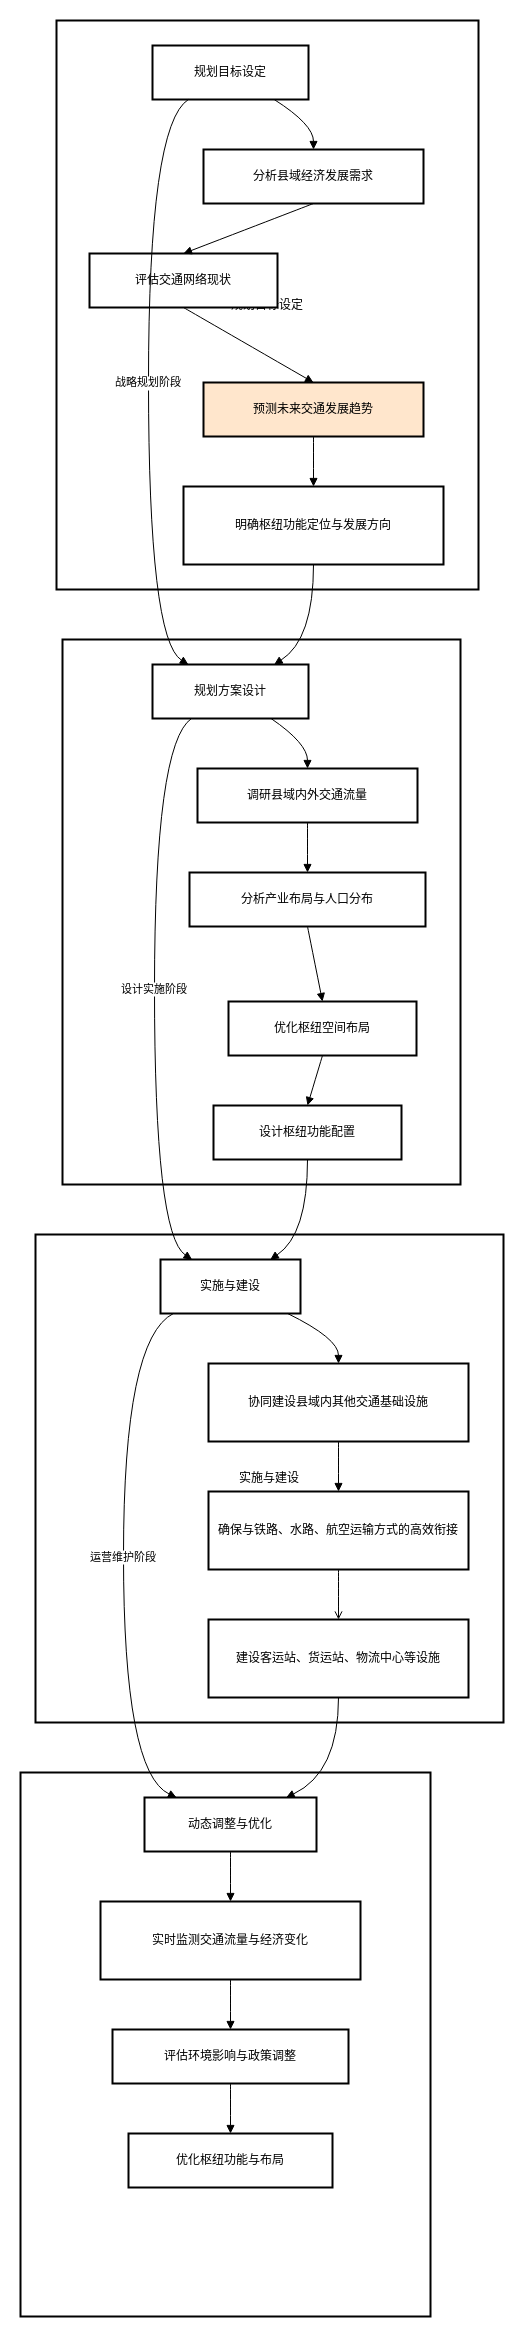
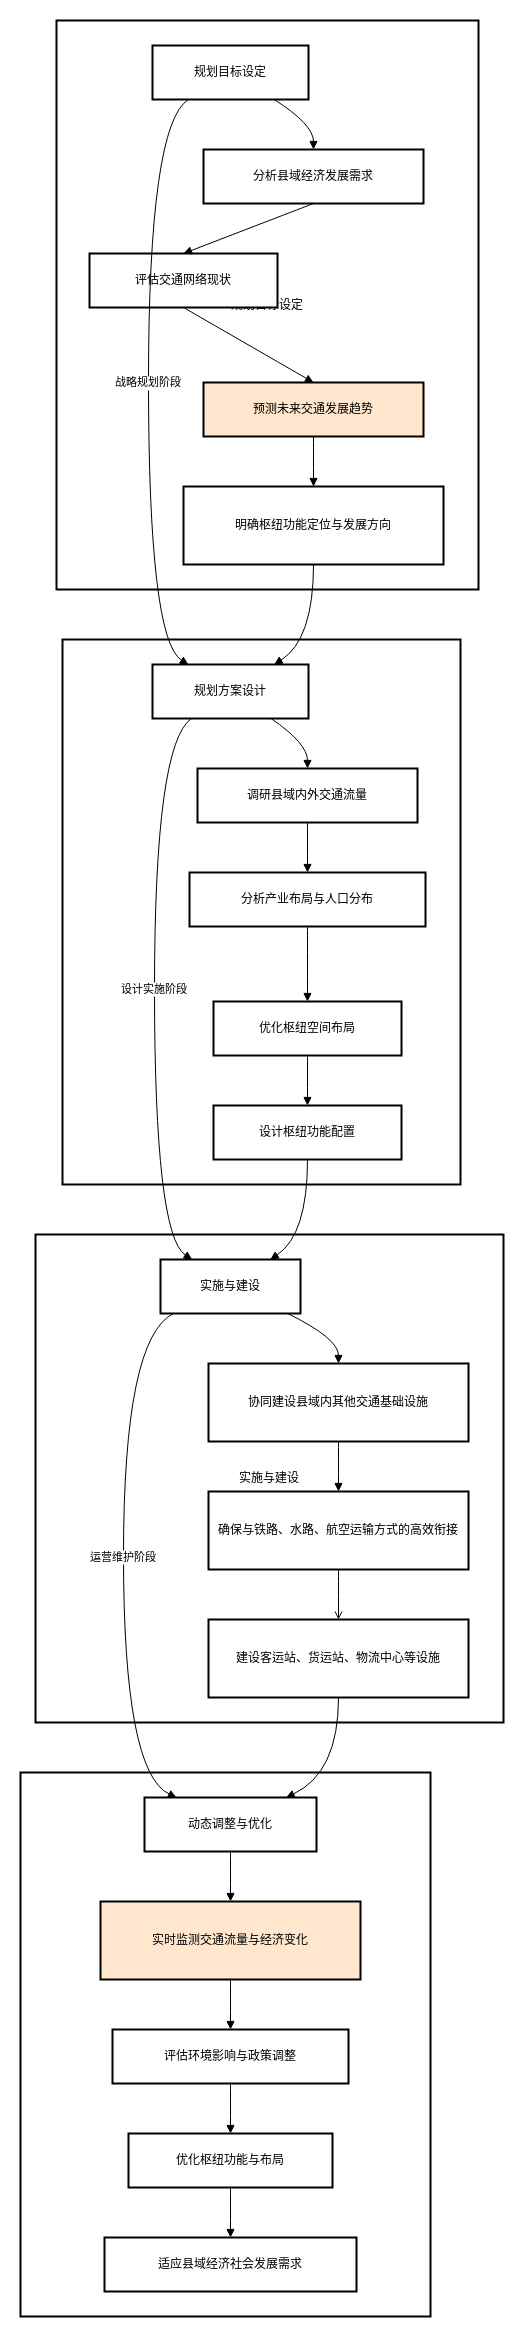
(323, 1029) -> (308, 1029)
(231, 1941) -> (231, 1941)
none -> (231, 2209)
none -> (231, 2265)
